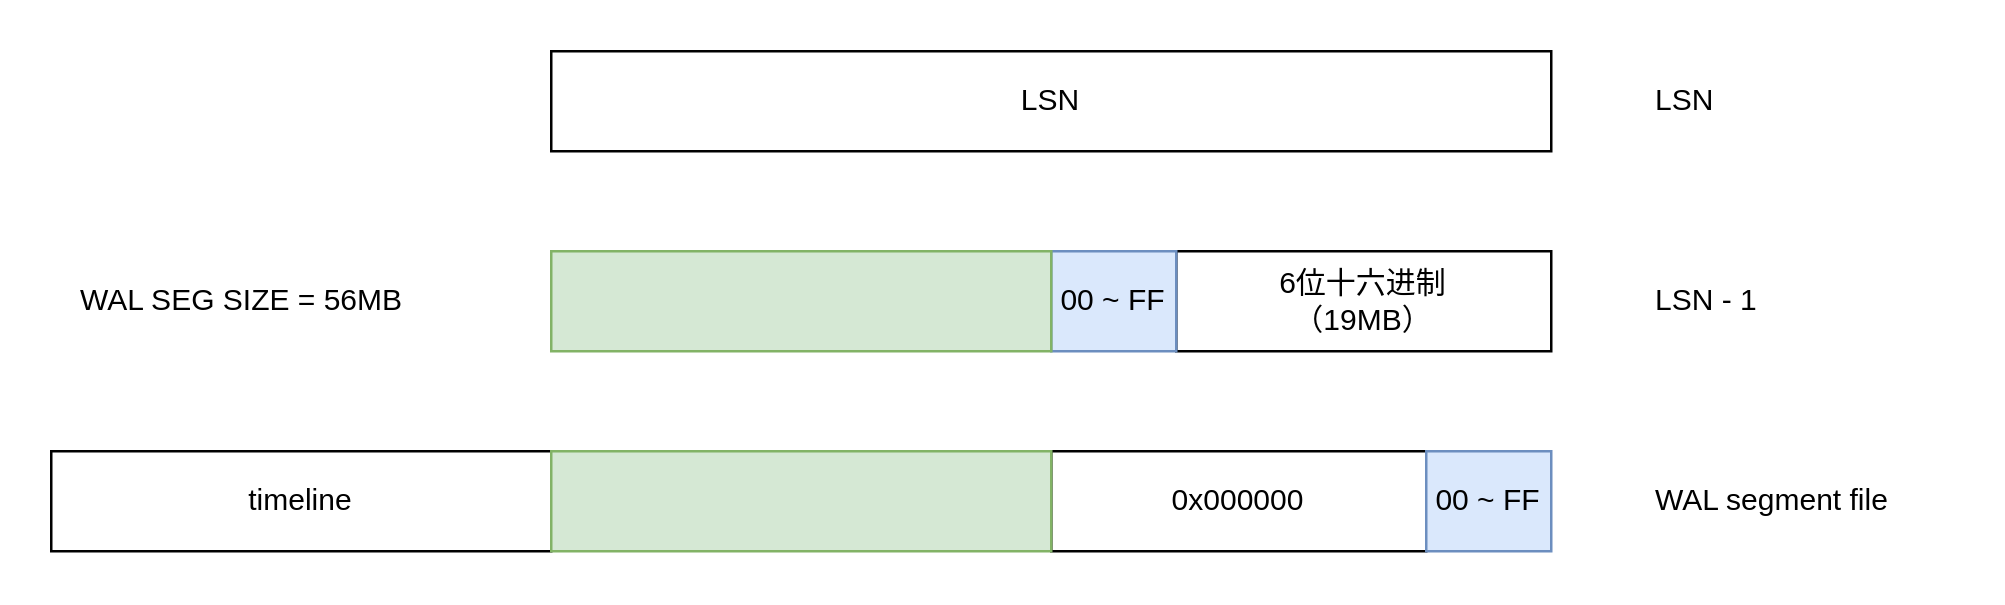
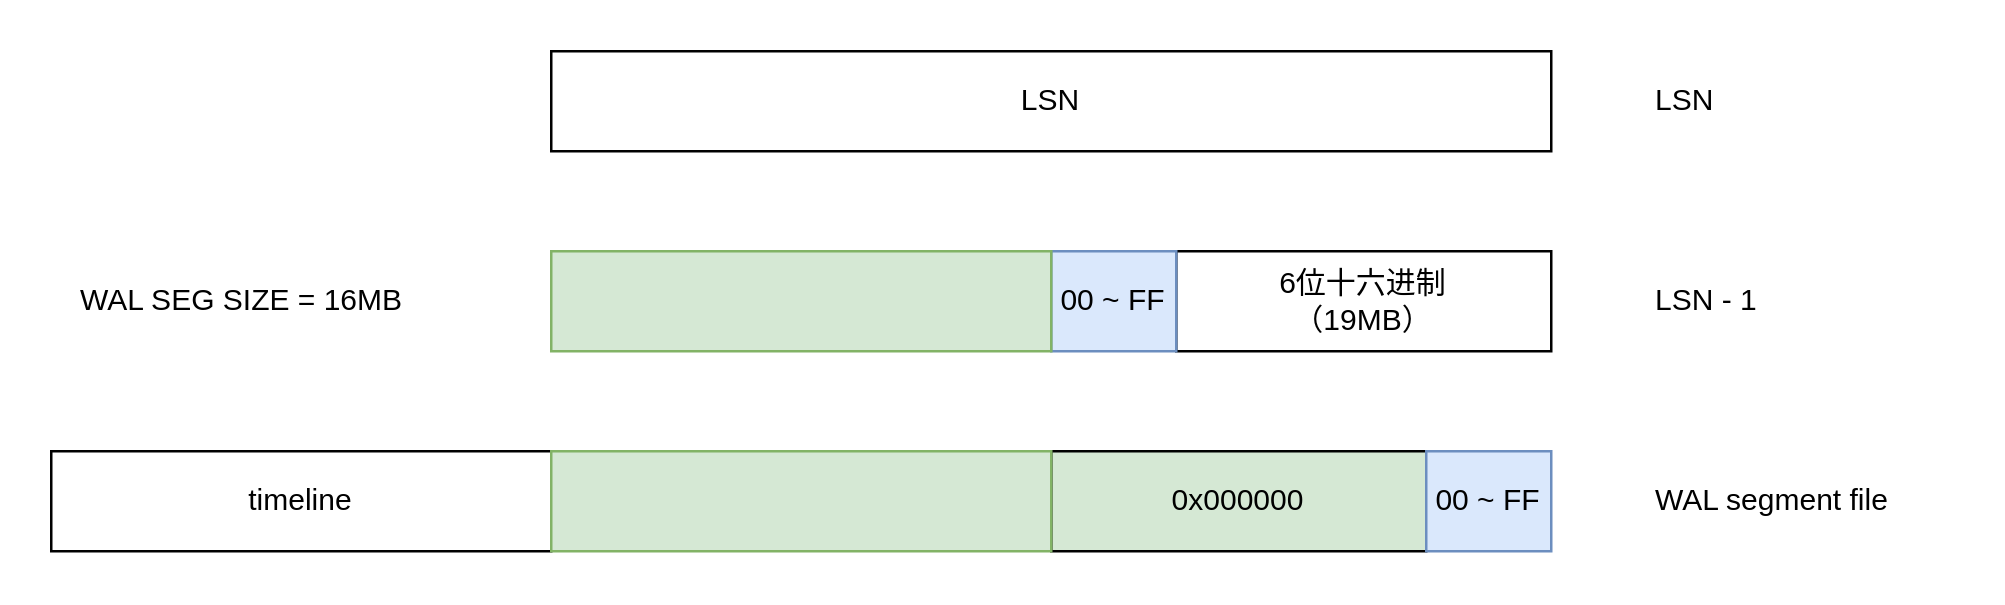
(225, 301) -> (225, 301)
(1239, 501) -> (1239, 501)
